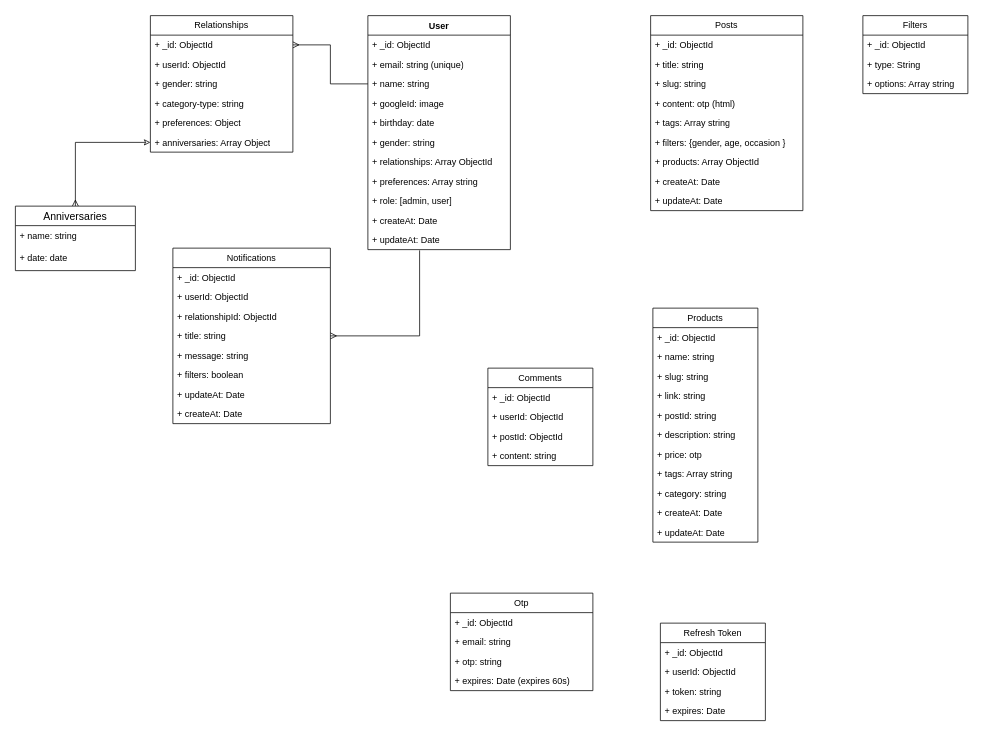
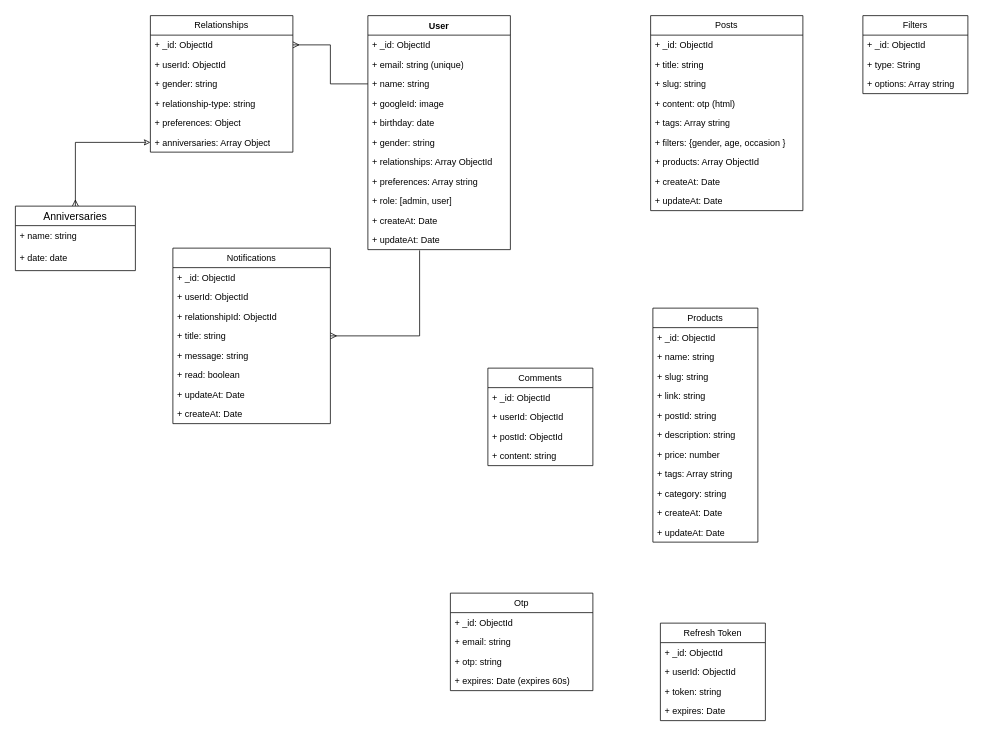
(208, 104) -> (215, 104)
(216, 376) -> (210, 376)
(683, 455) -> (690, 455)
